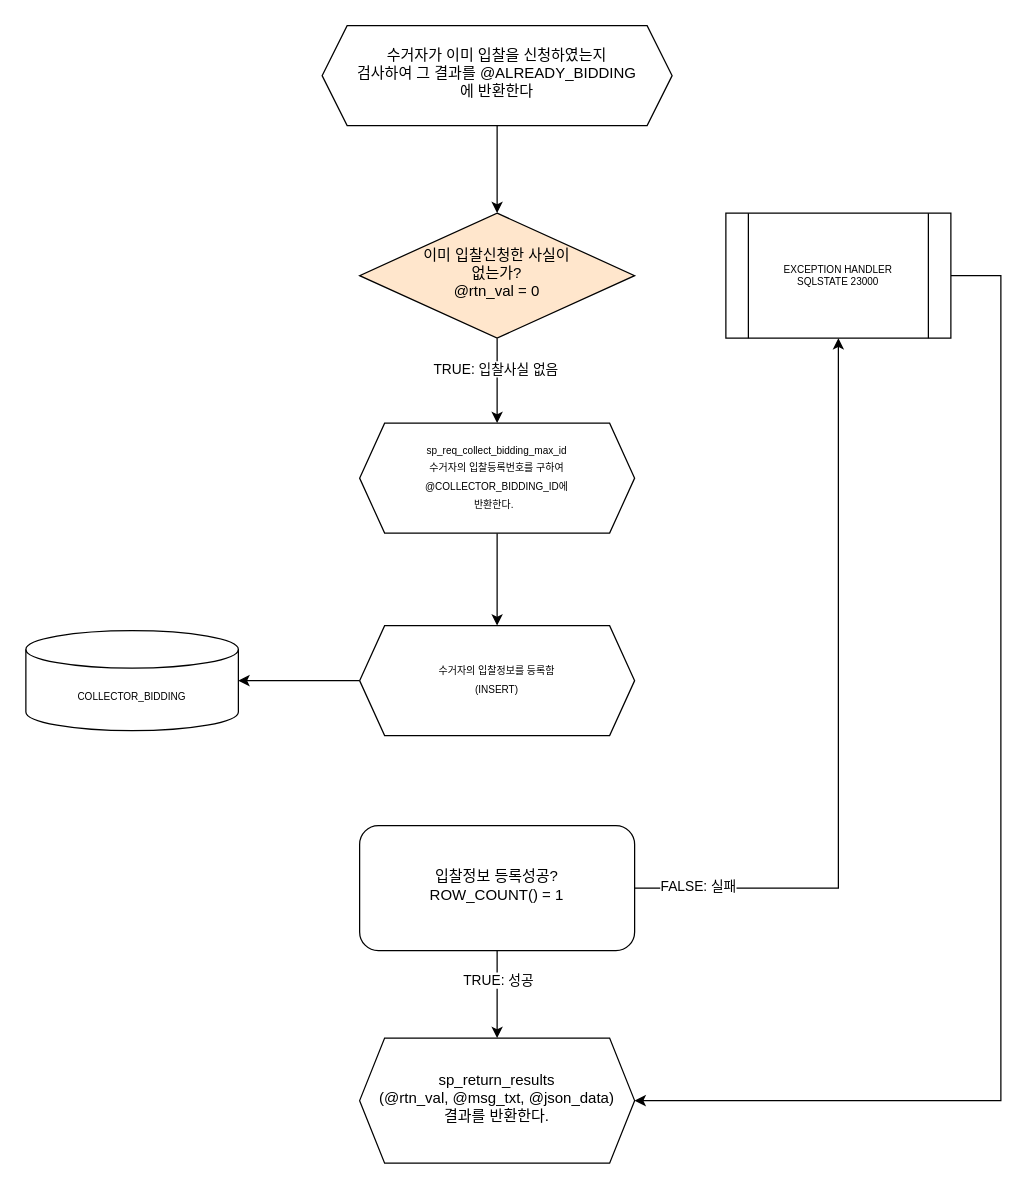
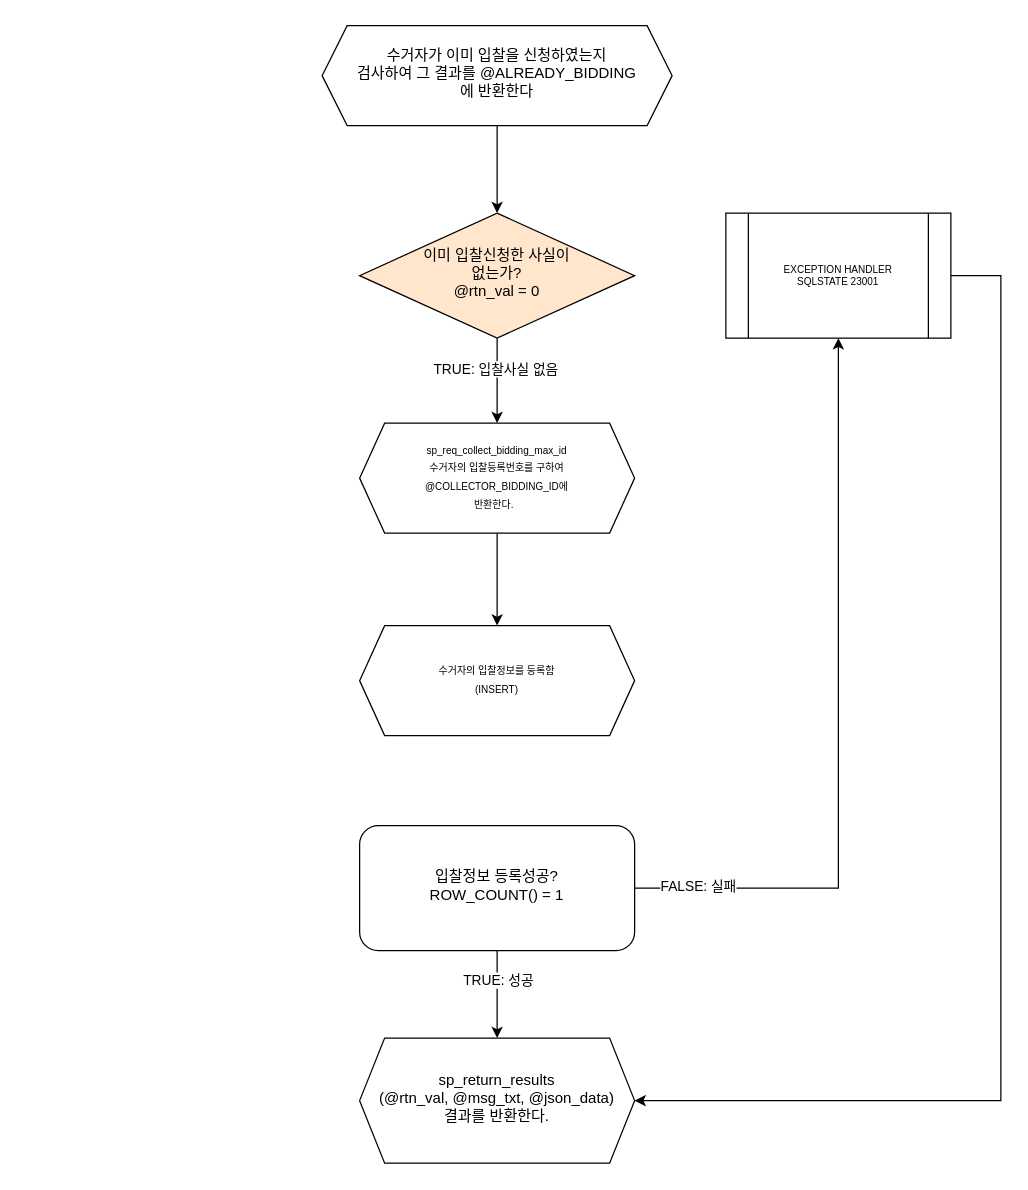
(838, 276) -> (838, 276)
(132, 681) -> none
(303, 681) -> none
